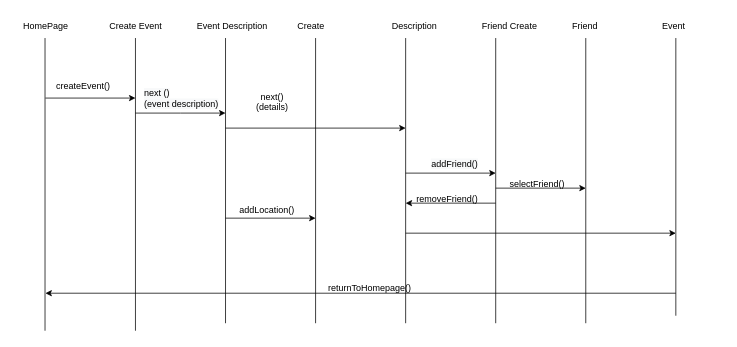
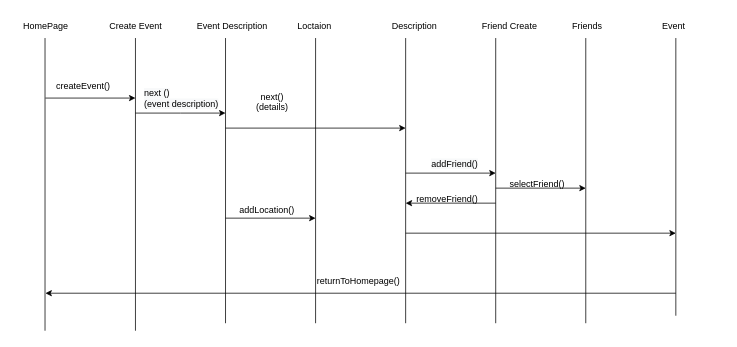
(312, 26) -> (316, 26)
(586, 26) -> (588, 26)
(368, 293) -> (357, 285)
